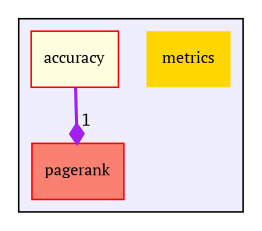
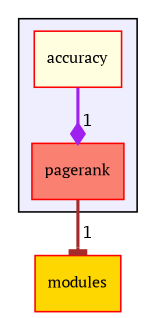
(189, 59) -> none
none -> (78, 284)
